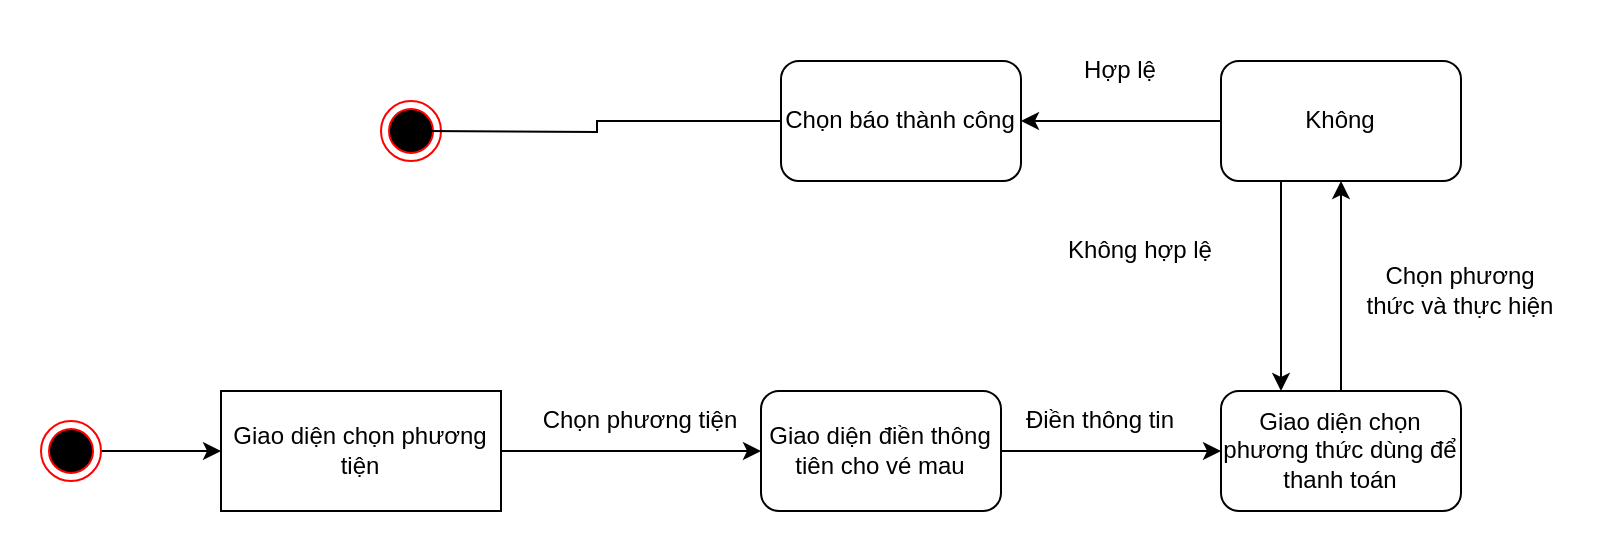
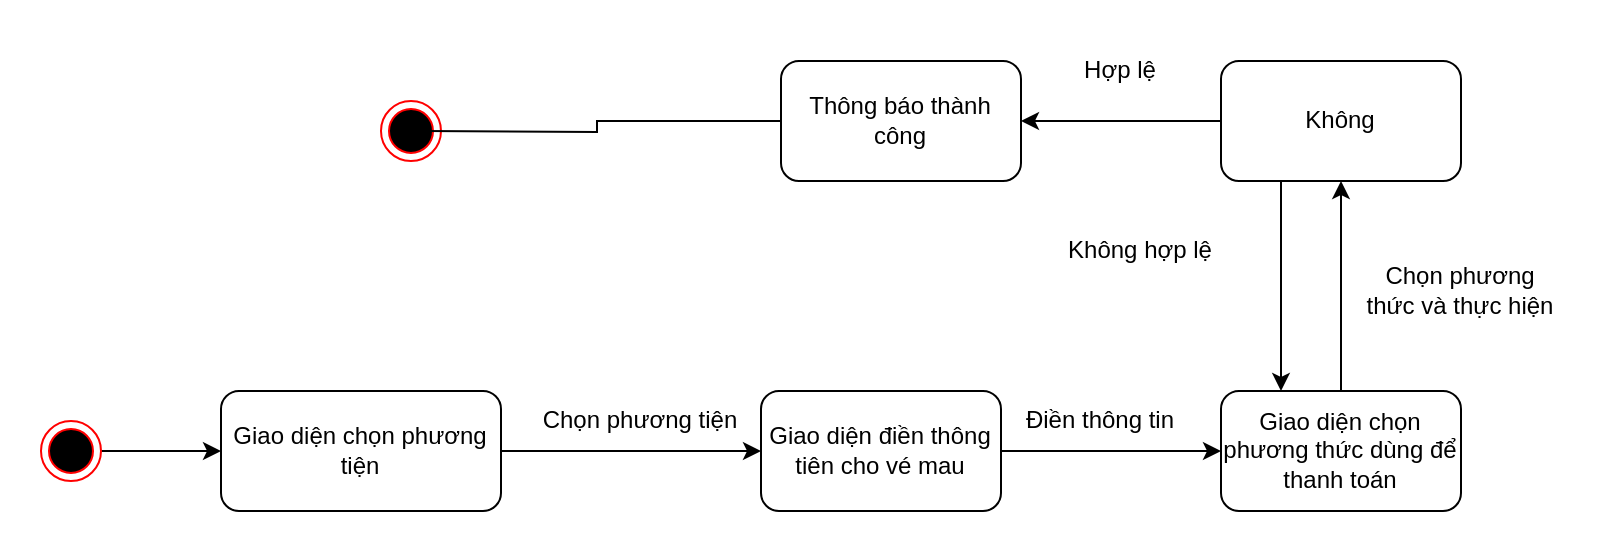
(901, 121) -> (901, 121)
(361, 451) -> (361, 451)
